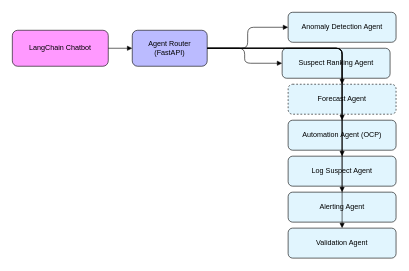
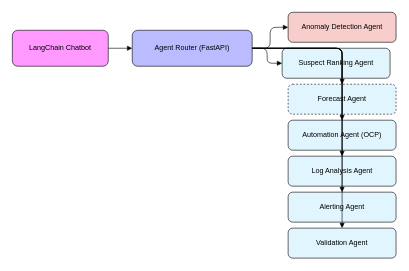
(342, 27) -> (342, 27)
(170, 48) -> (192, 48)
(342, 171) -> (342, 171)
